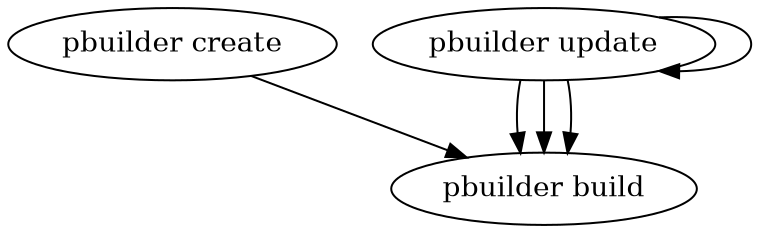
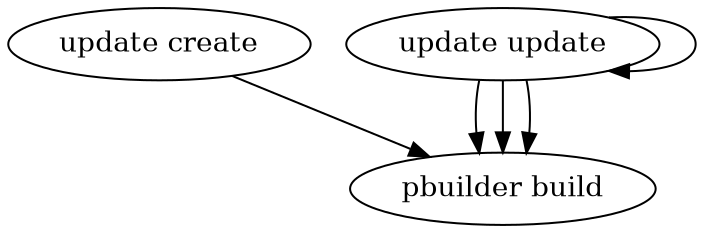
(173, 44) -> (159, 44)
(544, 44) -> (503, 44)
